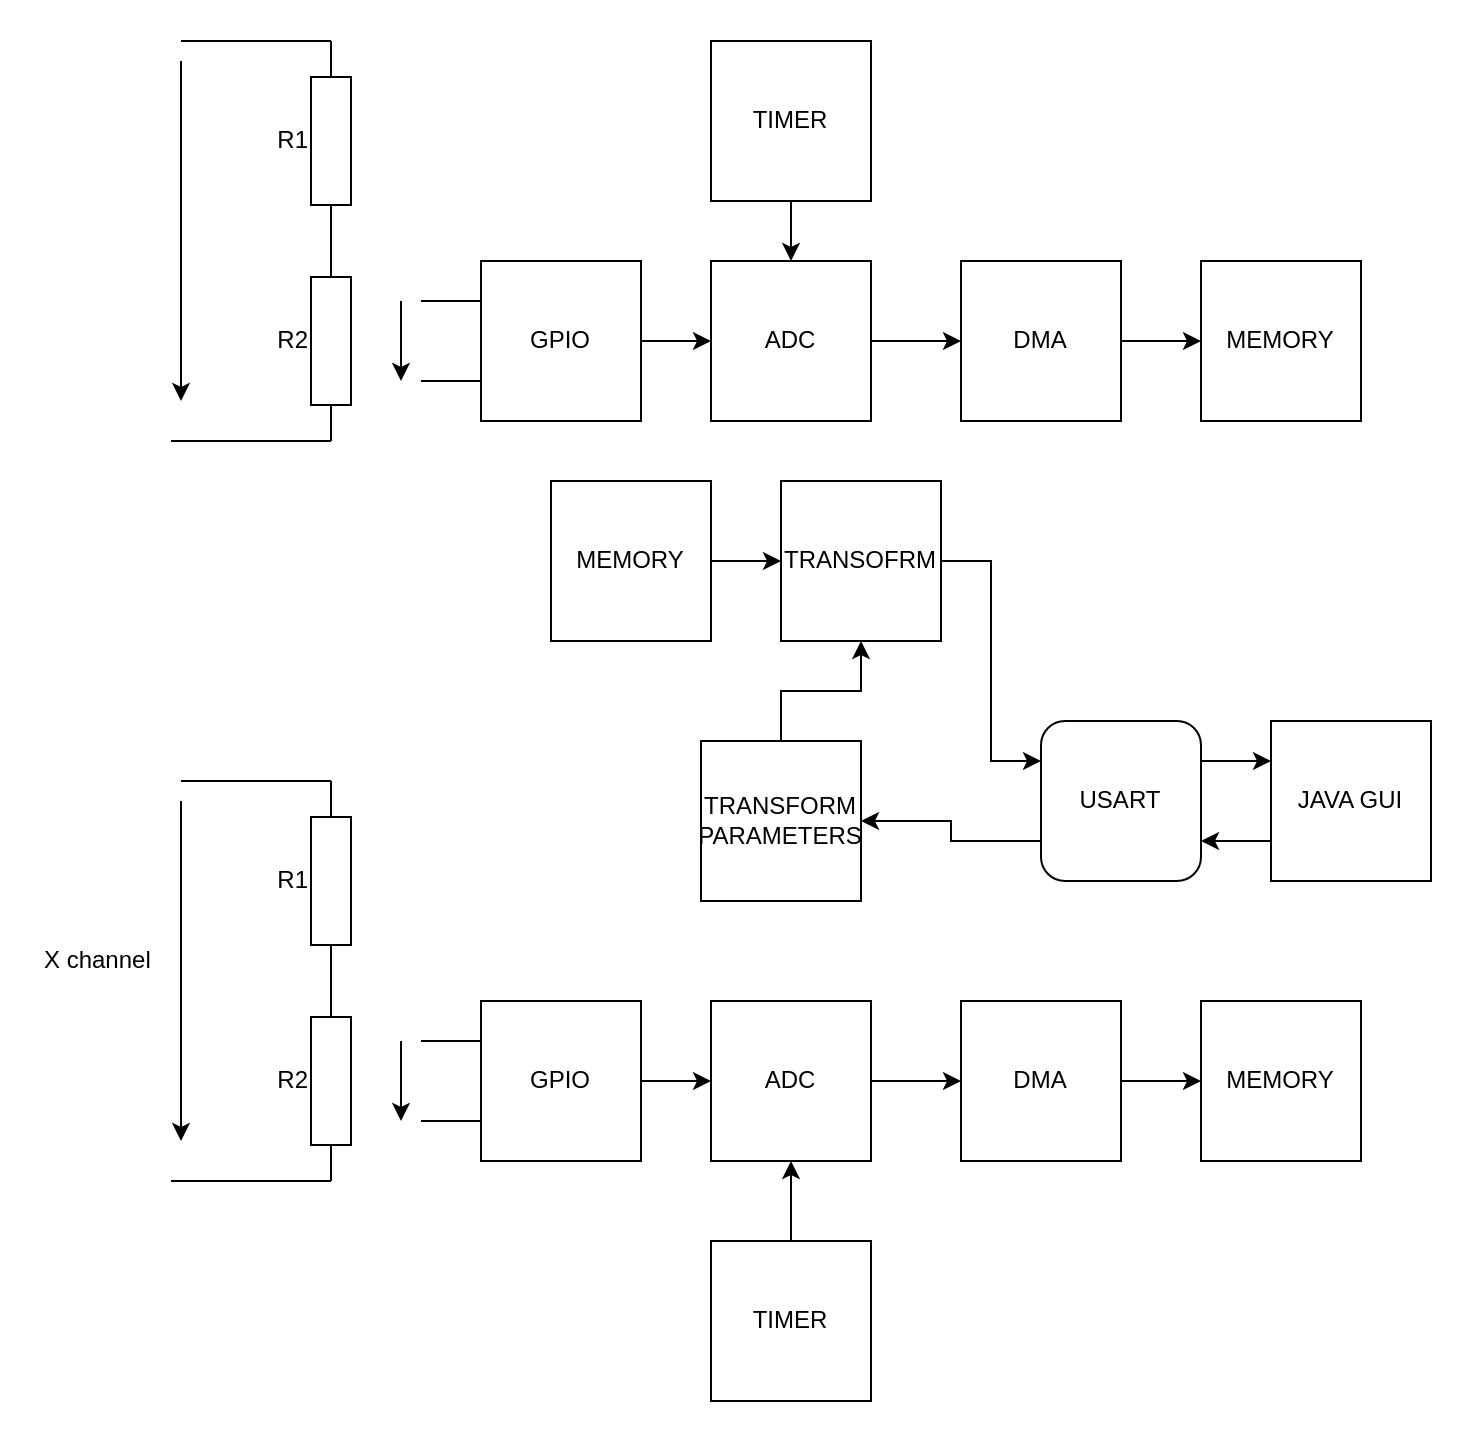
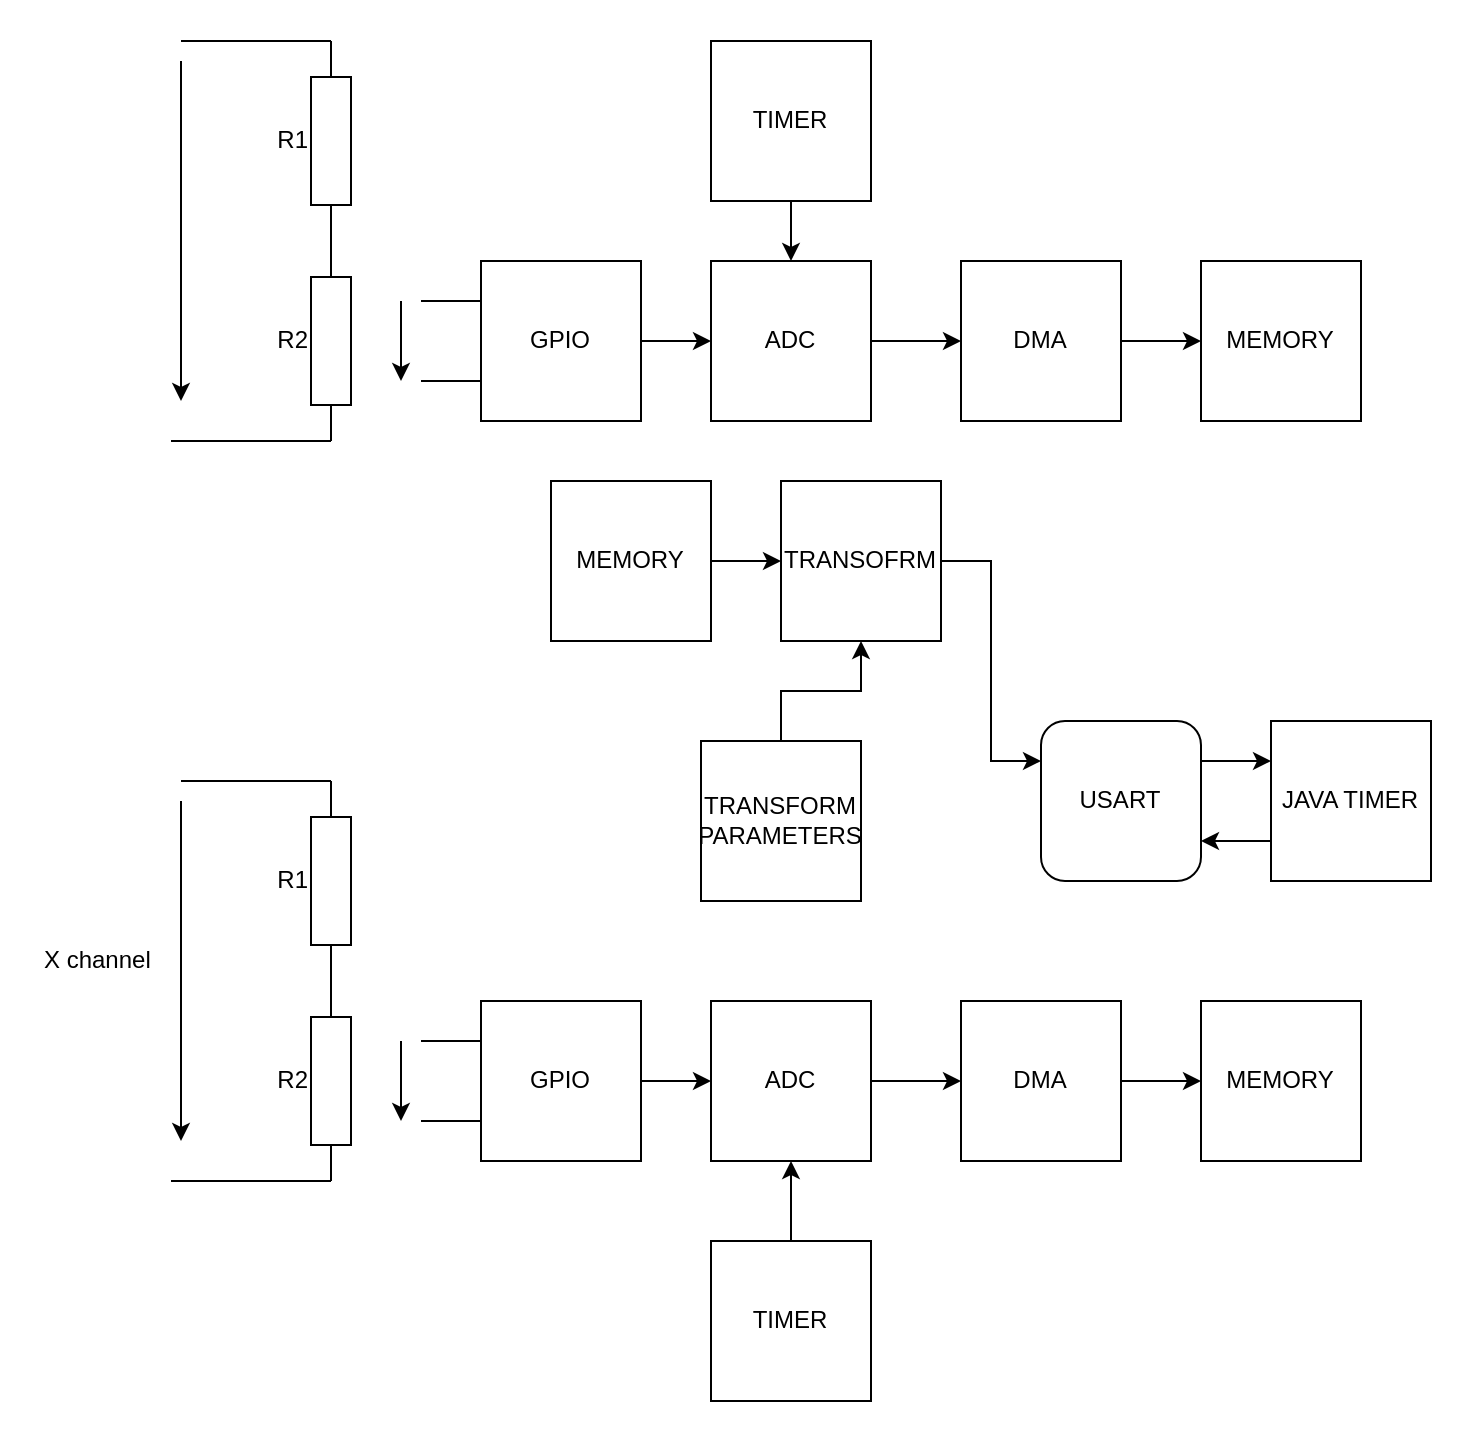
(1351, 801) -> (1351, 801)
(951, 838) -> none
